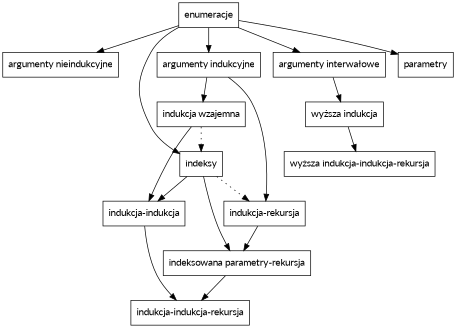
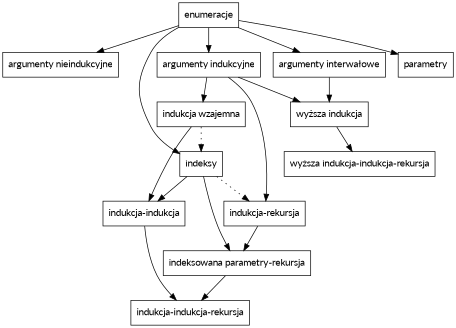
none -> (266, 88)
